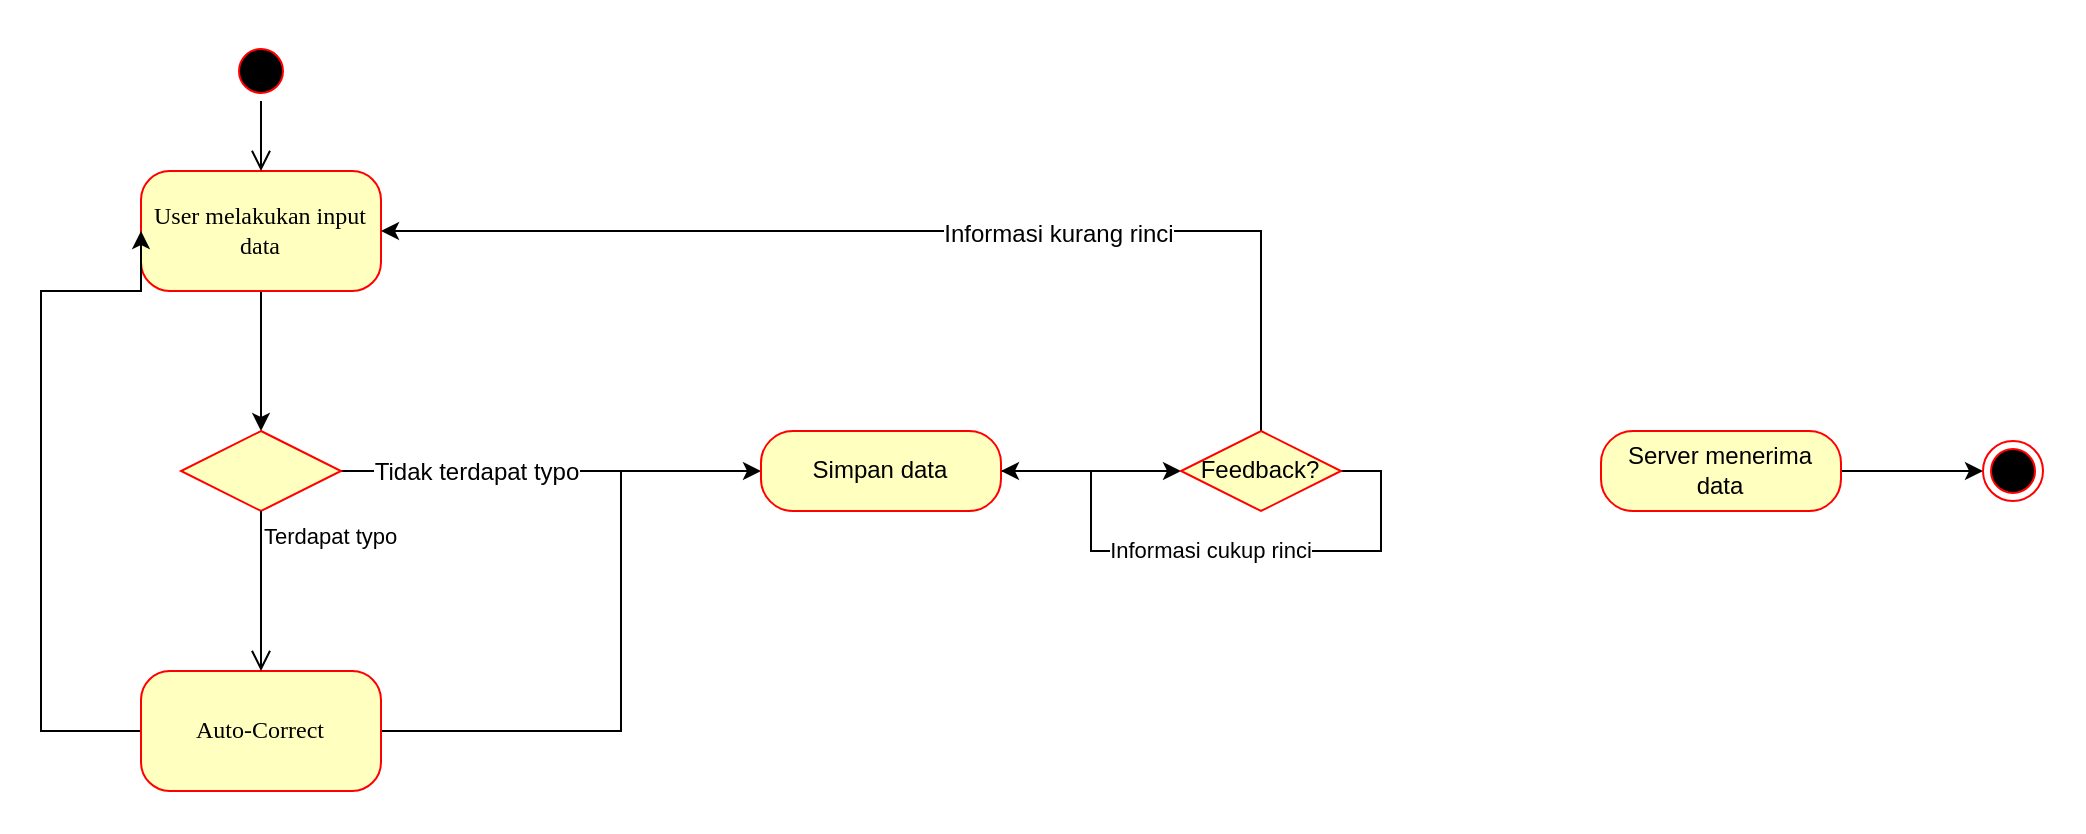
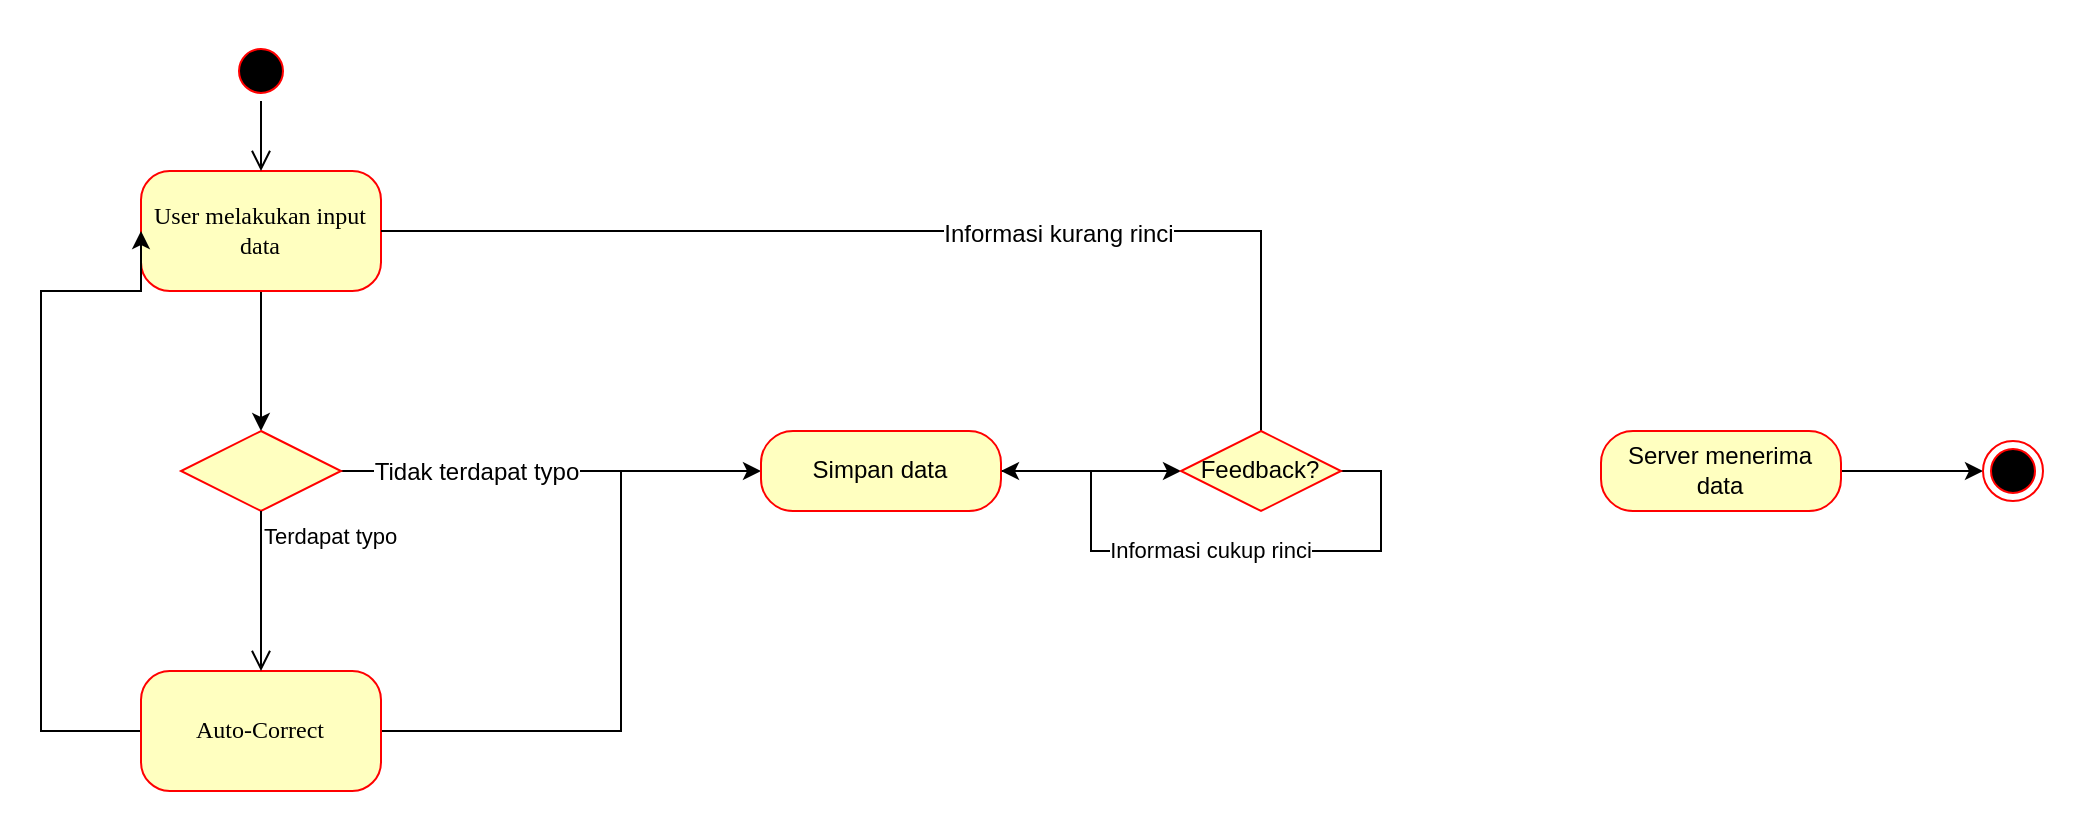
(396, 231) -> (389, 231)
